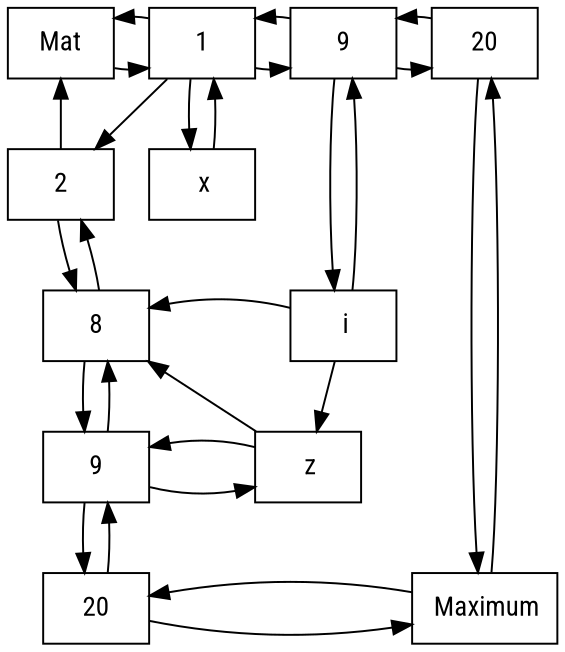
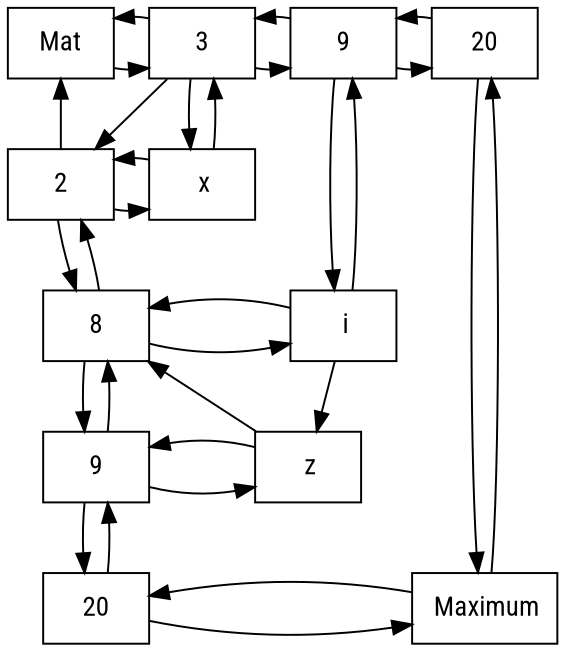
(202, 43) -> (202, 43)
none -> (141, 159)
none -> (122, 210)
none -> (210, 352)
